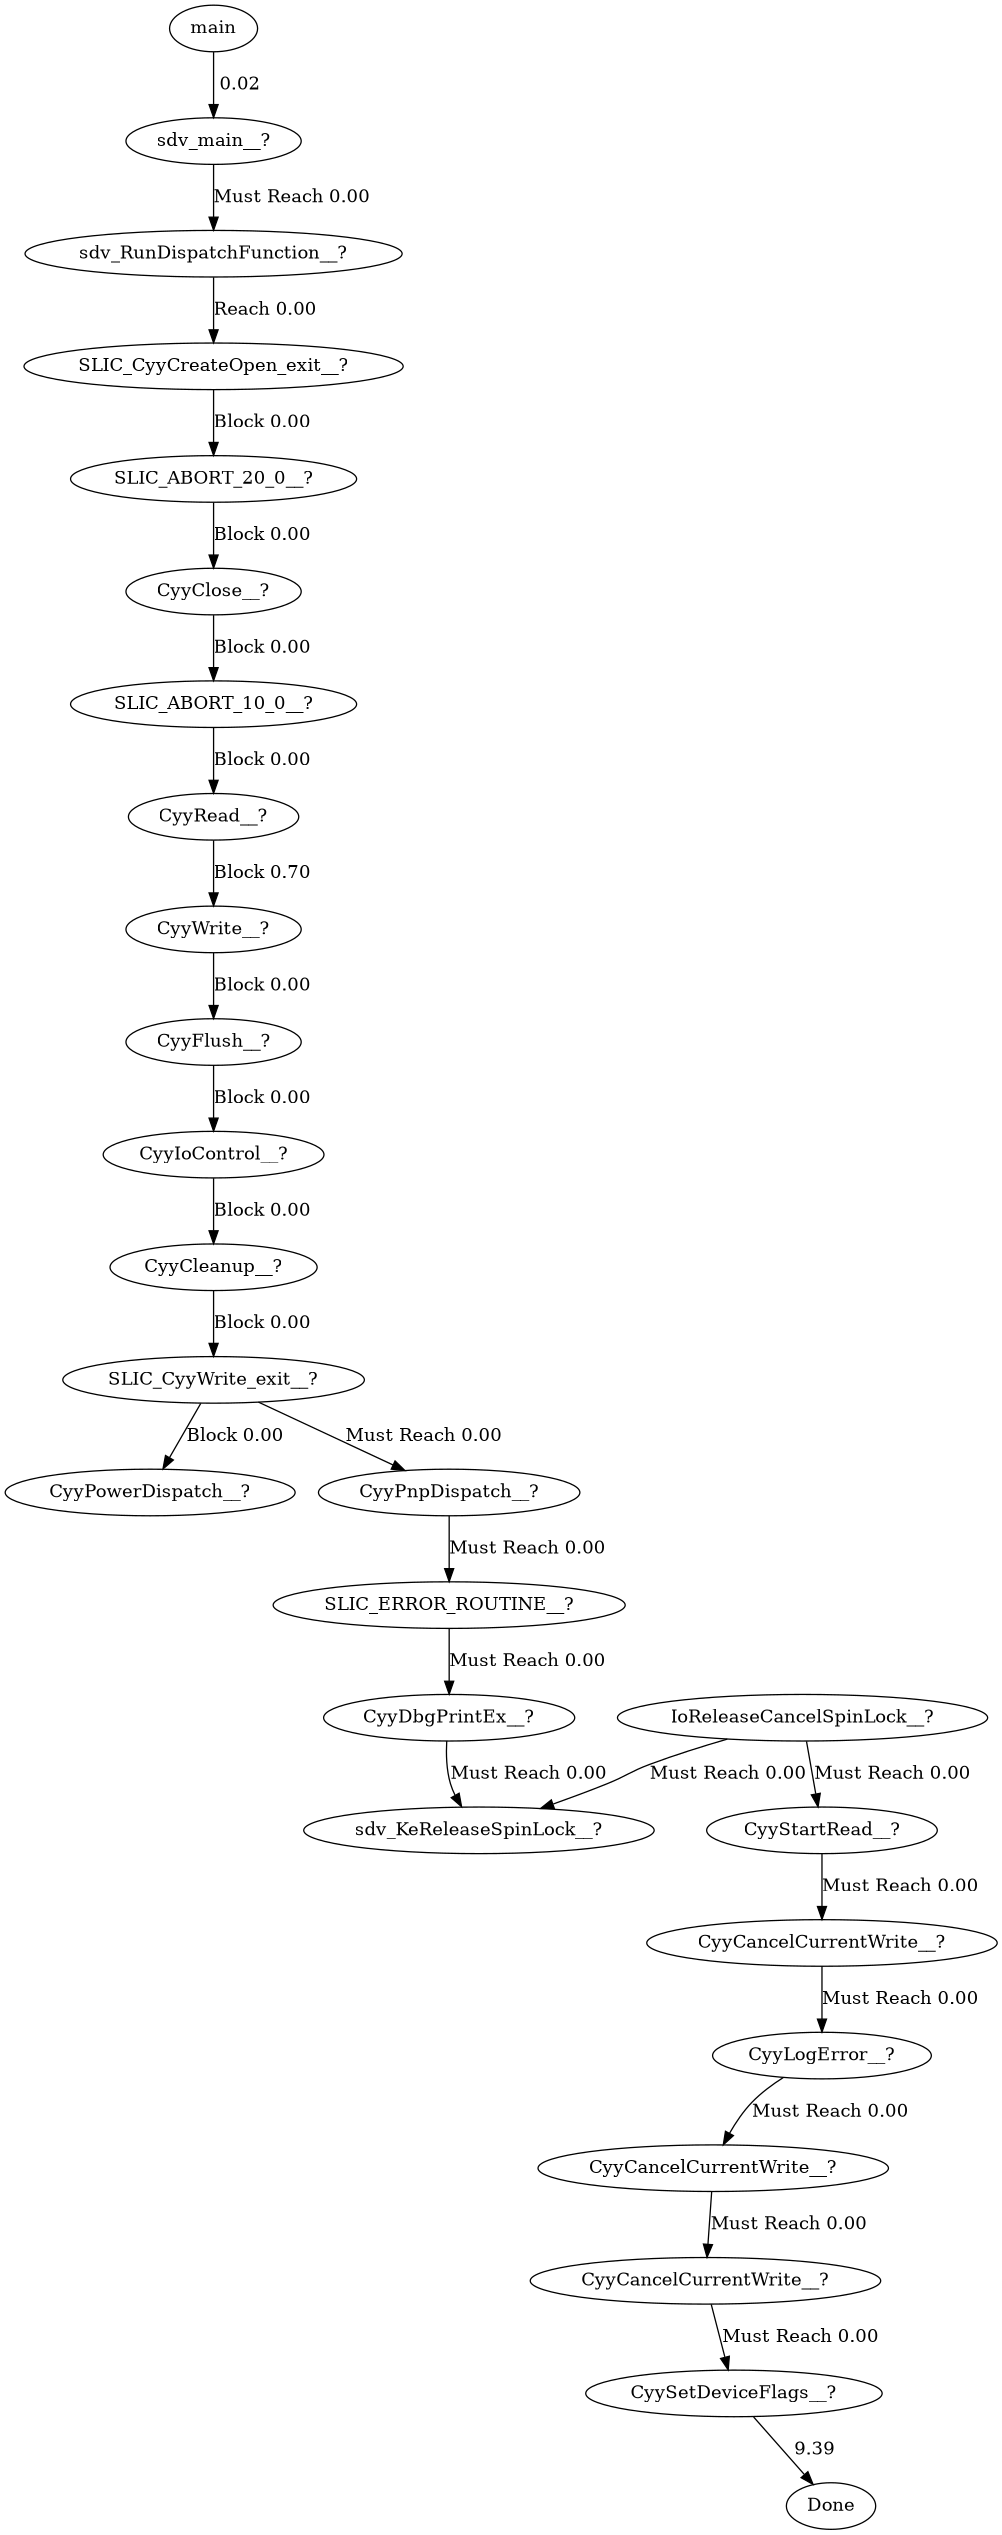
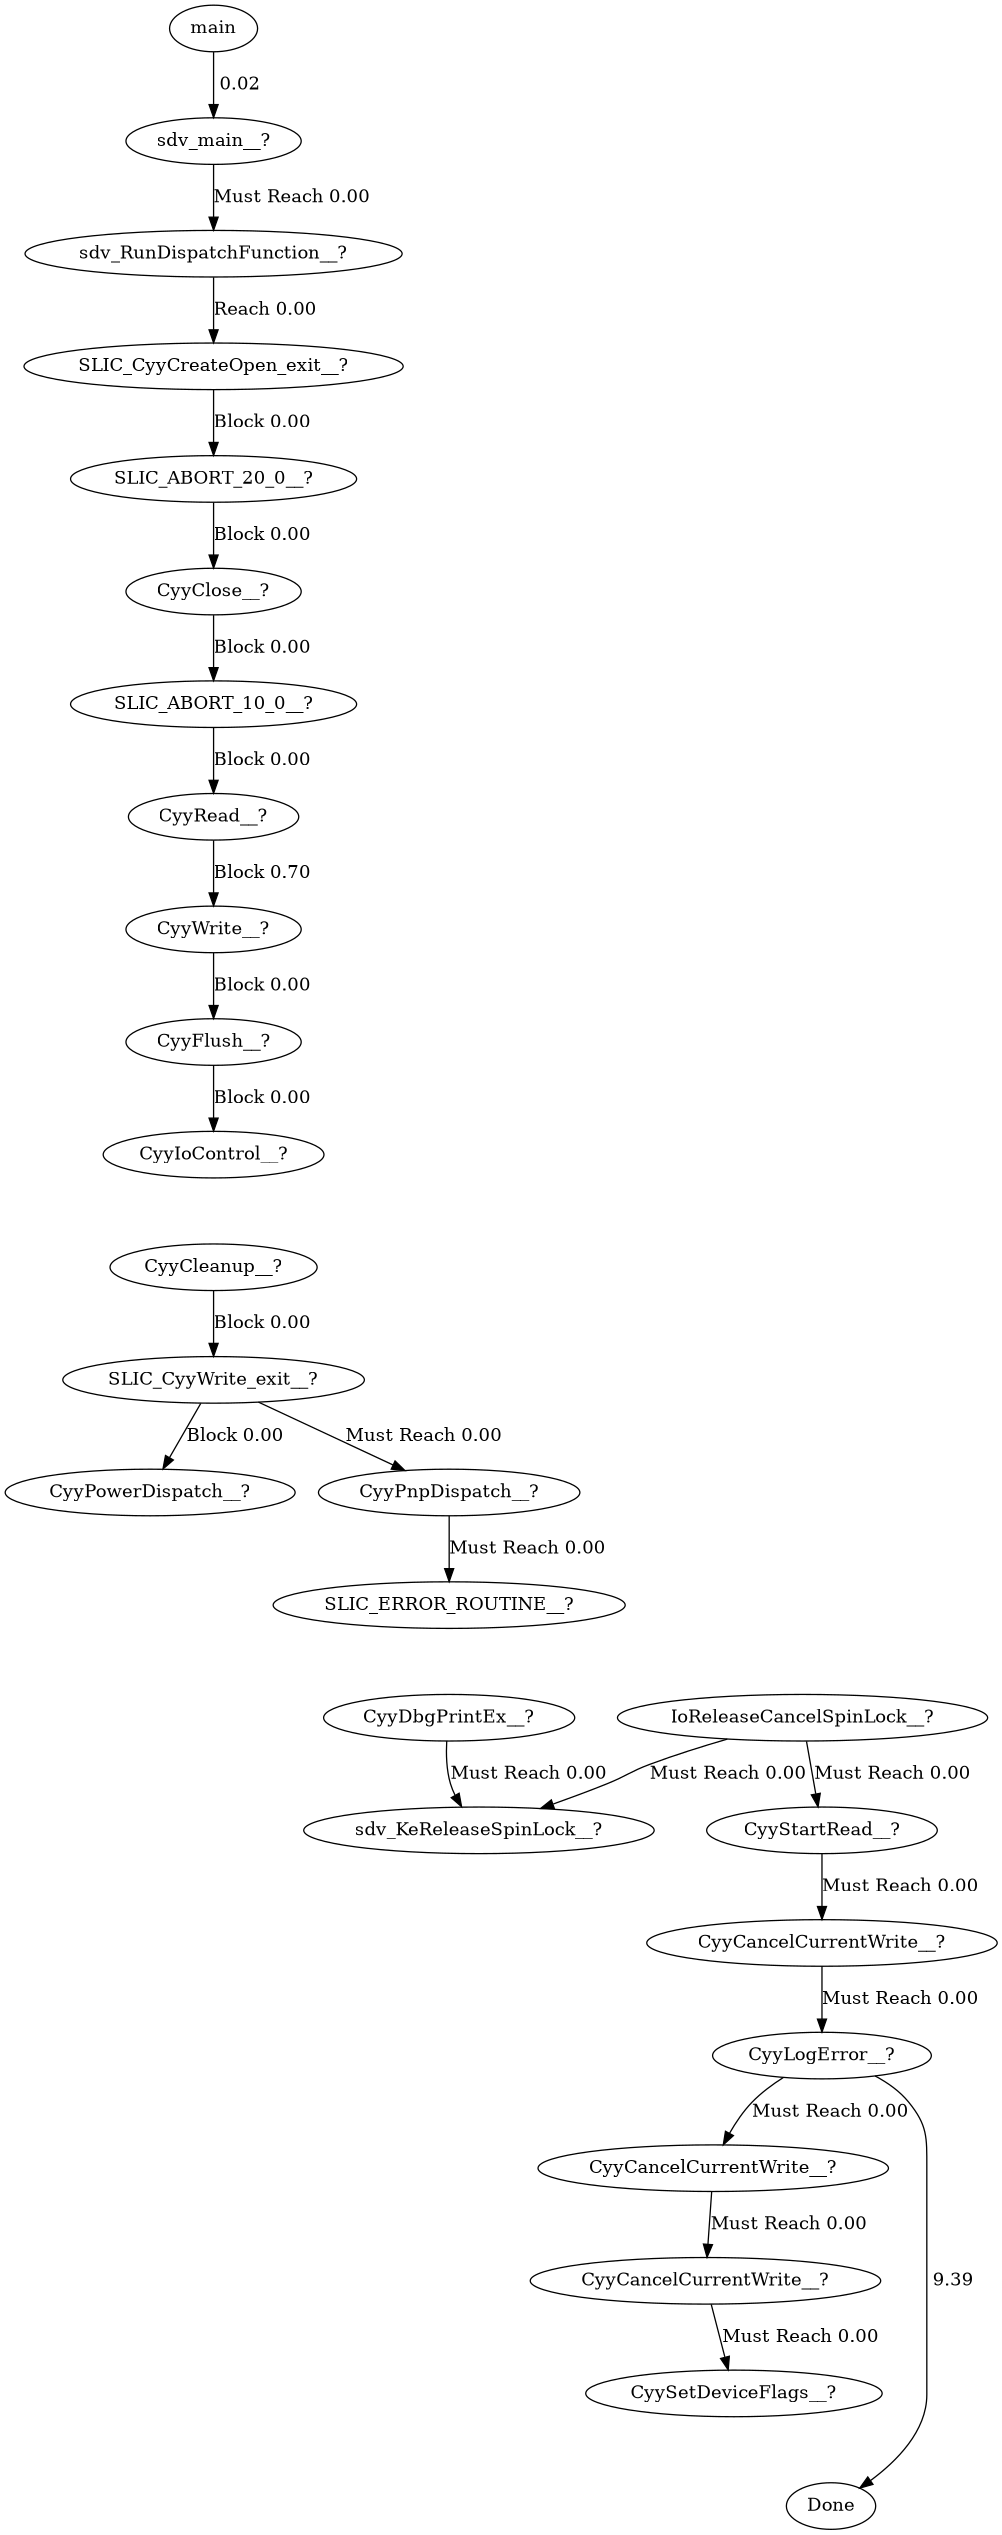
(214, 1204) -> none
(449, 1655) -> none
(779, 2446) -> (927, 2278)
